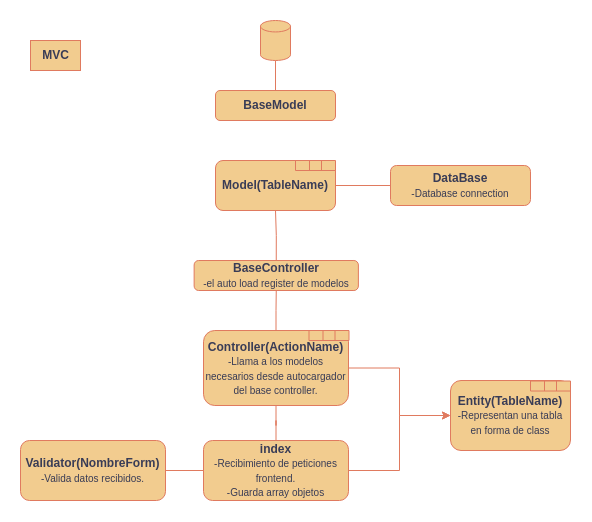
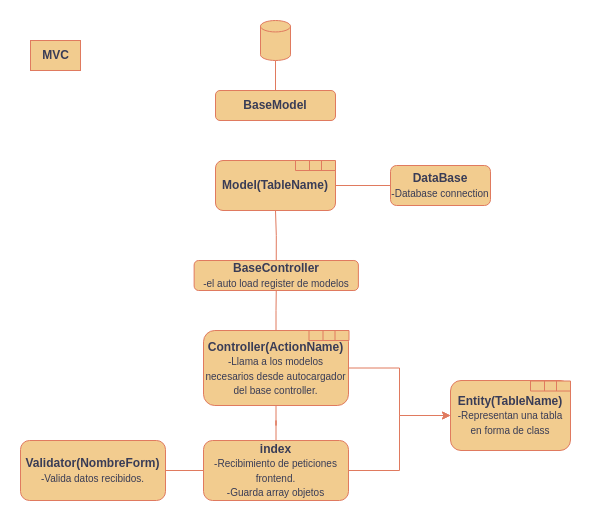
(461, 186) -> (441, 186)
